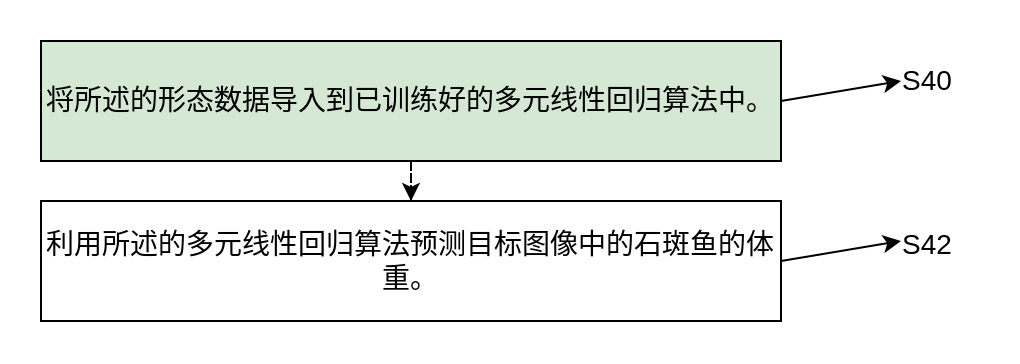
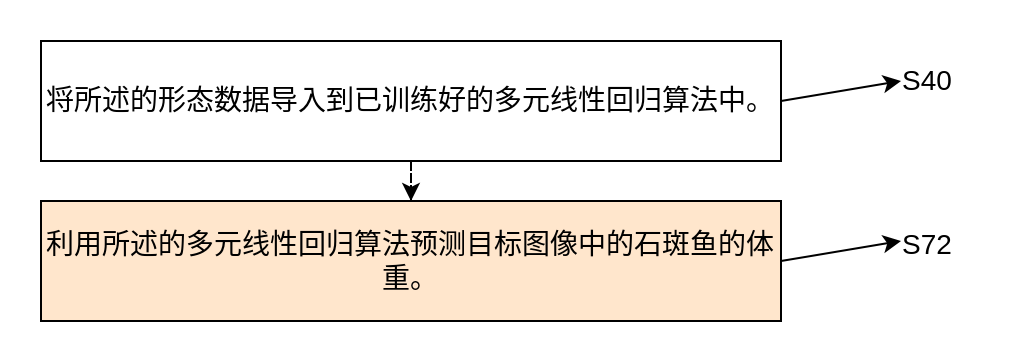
(411, 101) -> (411, 101)
(928, 245) -> (928, 245)
(411, 261) -> (411, 261)
